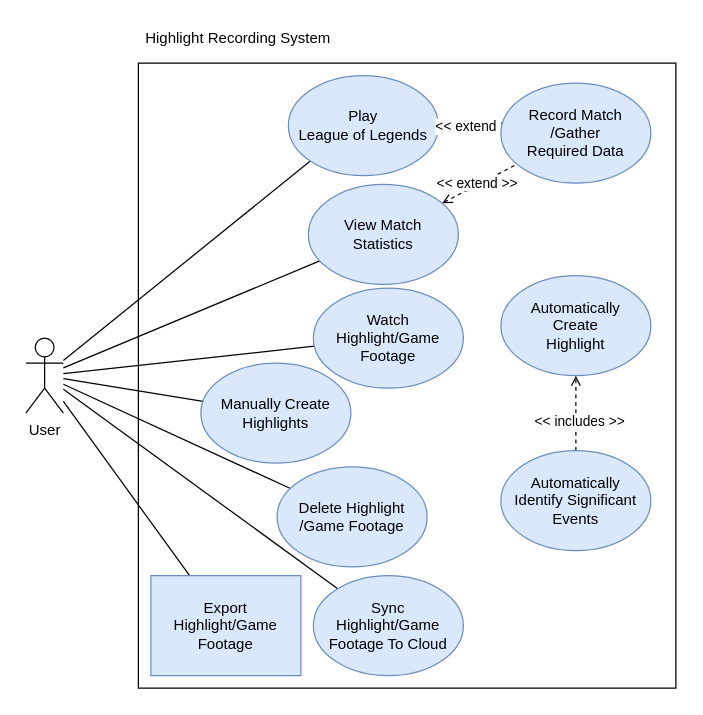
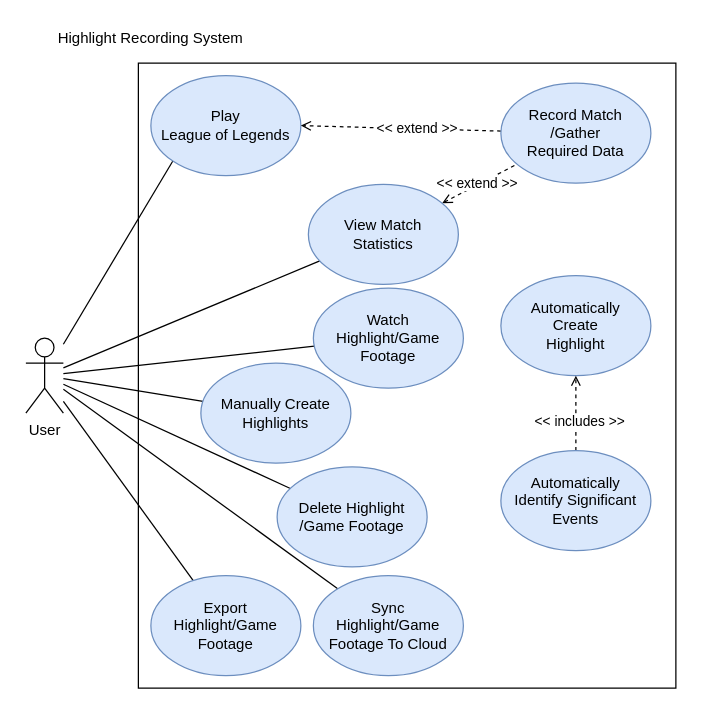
(238, 38) -> (151, 38)
(363, 126) -> (226, 126)
(226, 626) -> (226, 626)
